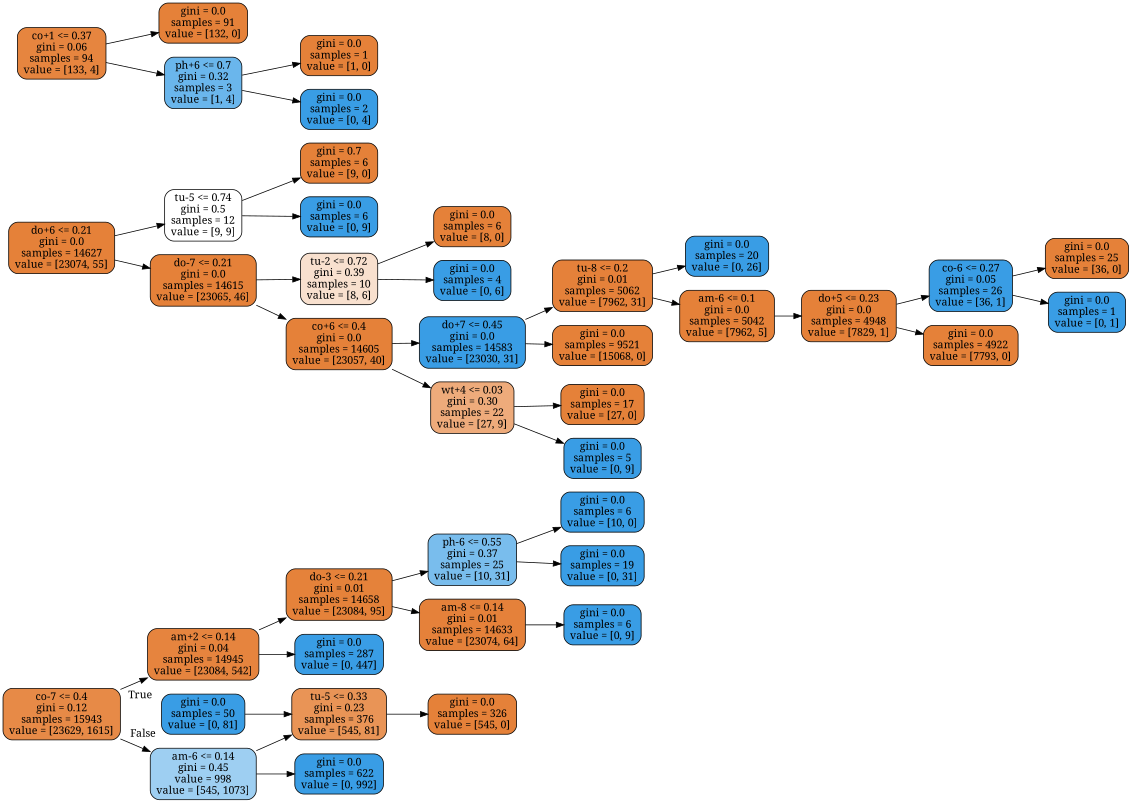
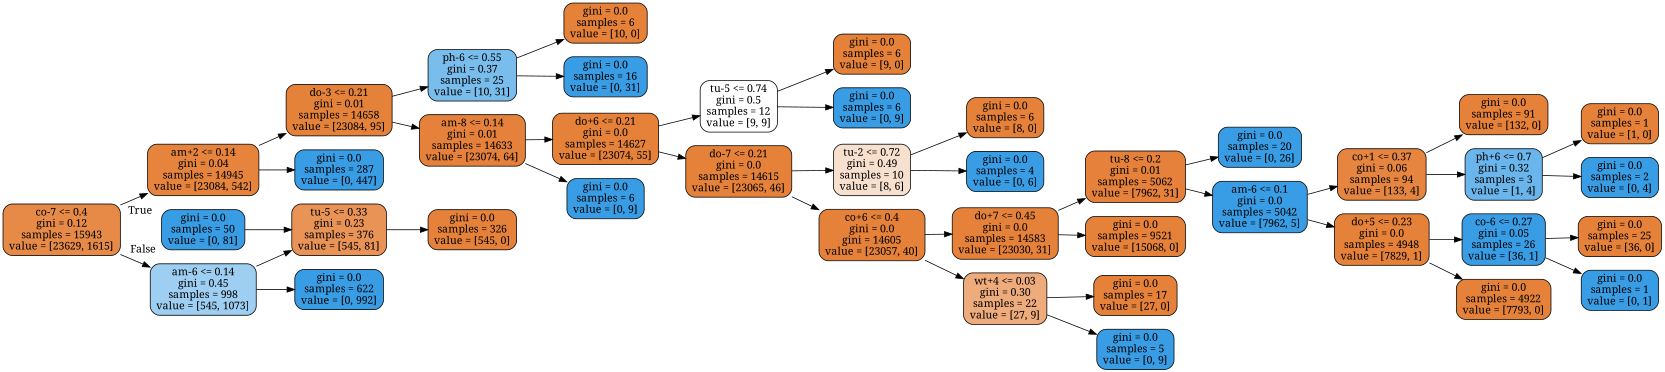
none -> (535, 140)
(339, 163) -> (872, 54)
none -> (1319, 191)
(339, 279) -> (872, 170)
(727, 316) -> (1260, 207)
(472, 343) -> (1005, 234)
(339, 344) -> (872, 235)
(603, 512) -> (606, 23)
(603, 566) -> (606, 77)
(203, 774) -> (203, 290)
